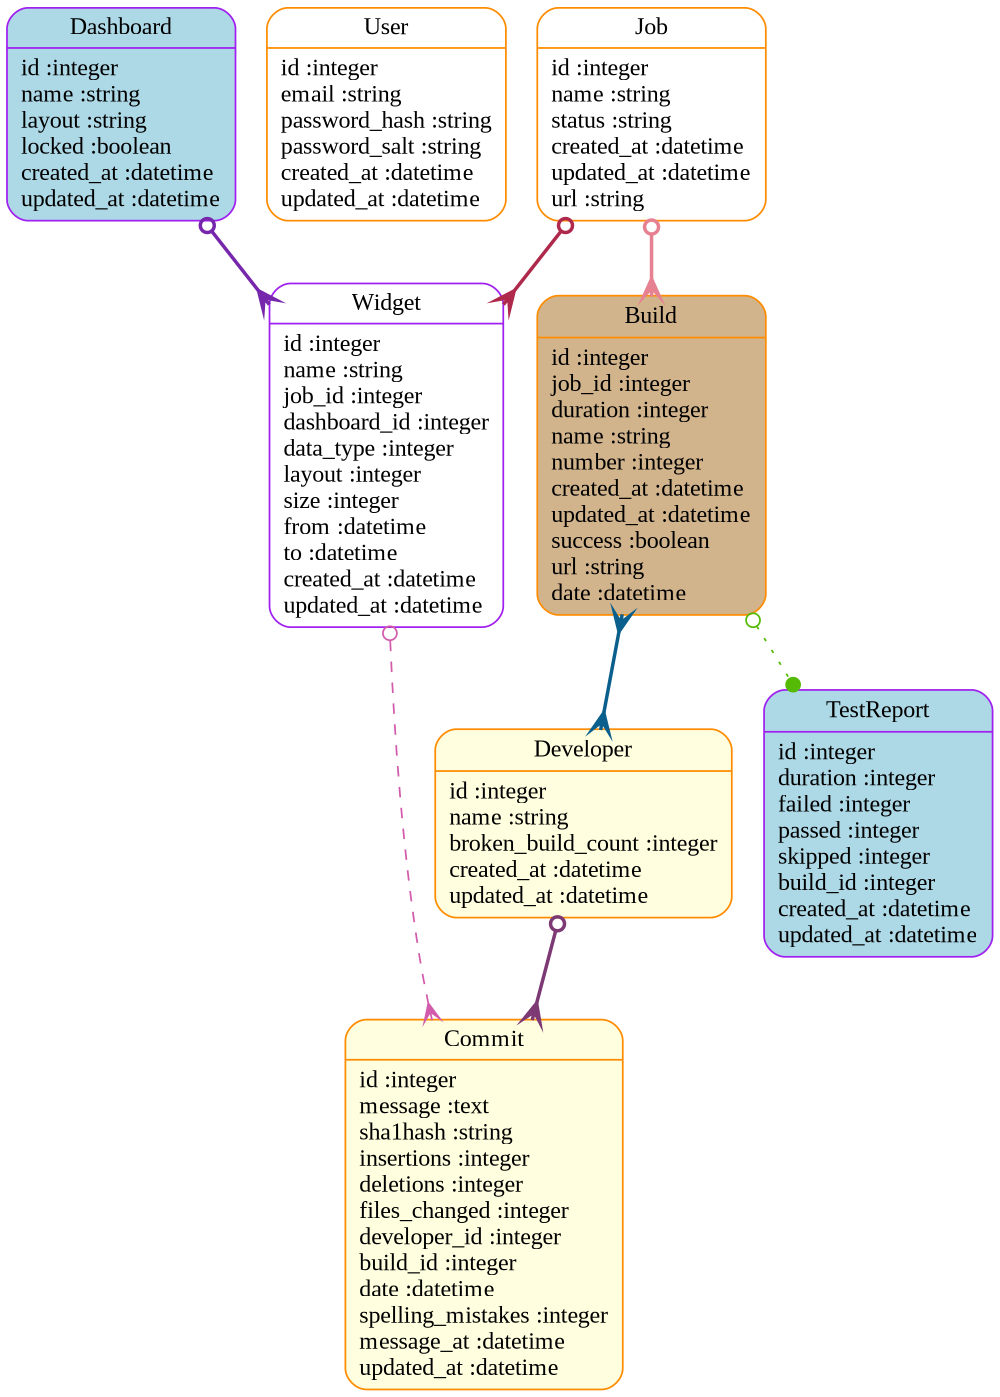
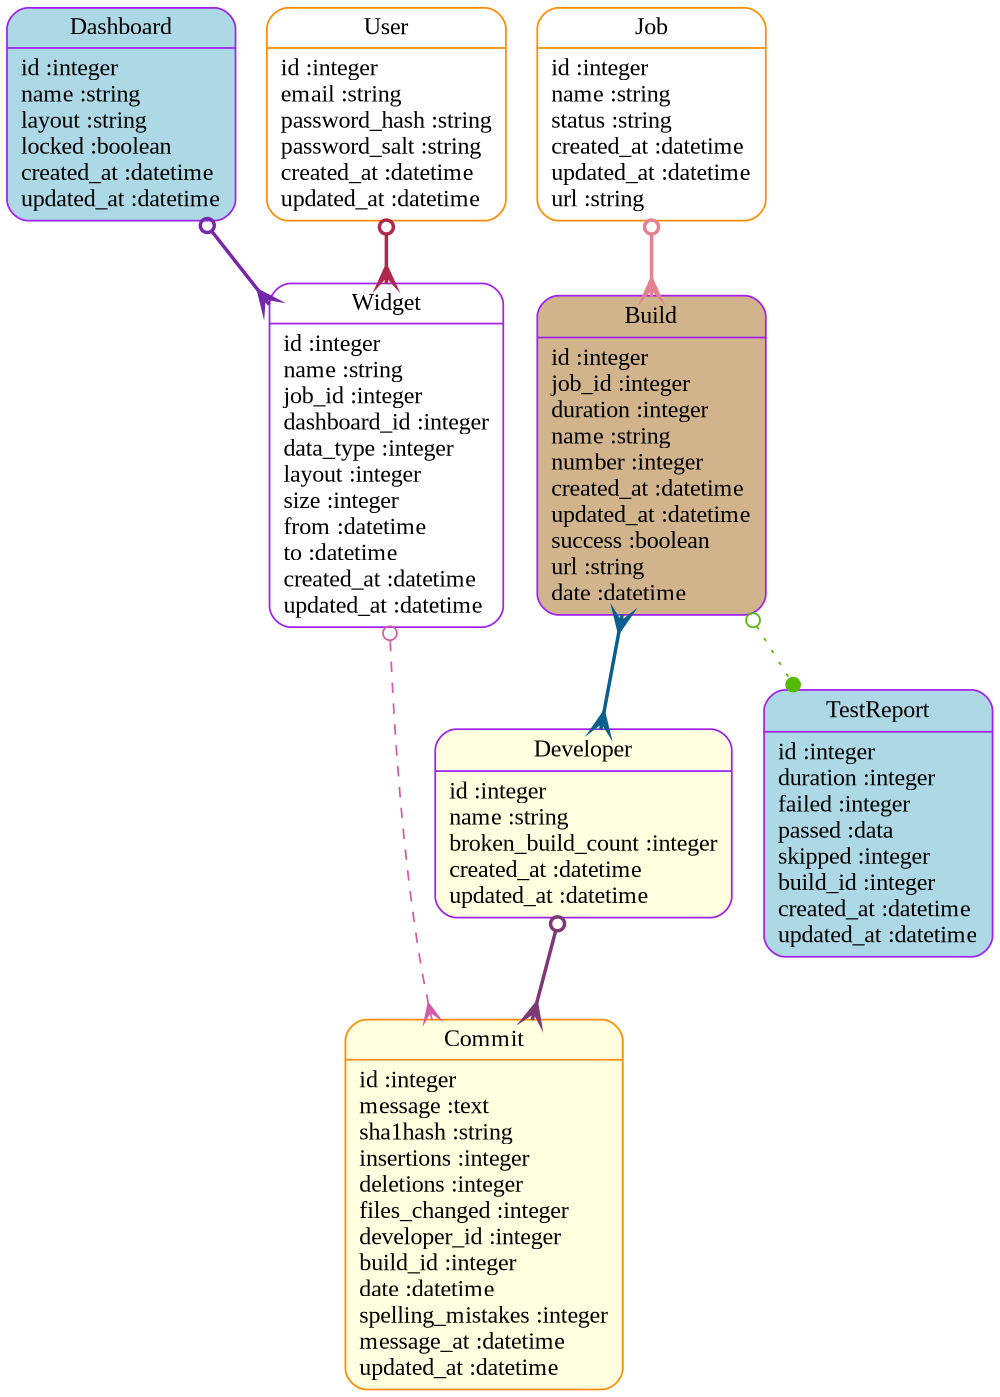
(538, 261) -> (386, 250)
(652, 455) -> (652, 455)
(584, 823) -> (584, 823)
(850, 830) -> (836, 830)
